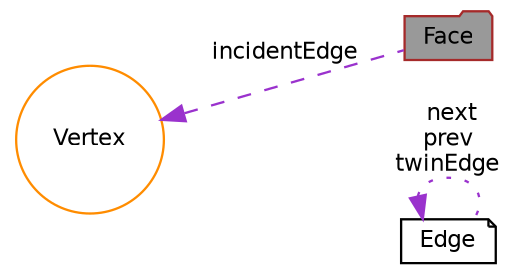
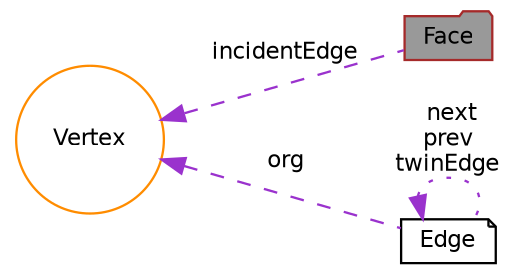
none -> (292, 197)
